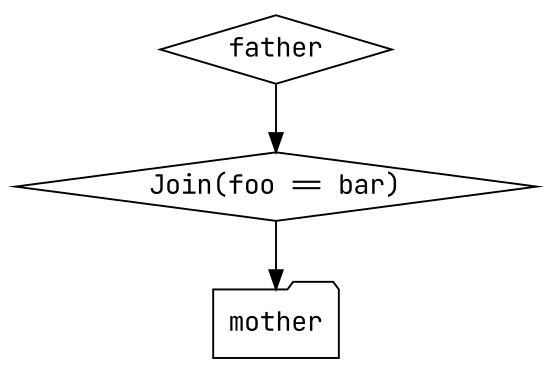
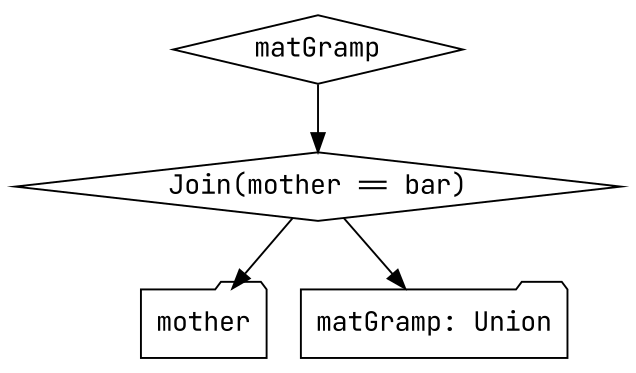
(276, 50) -> (318, 50)
(276, 187) -> (318, 187)
none -> (434, 324)
